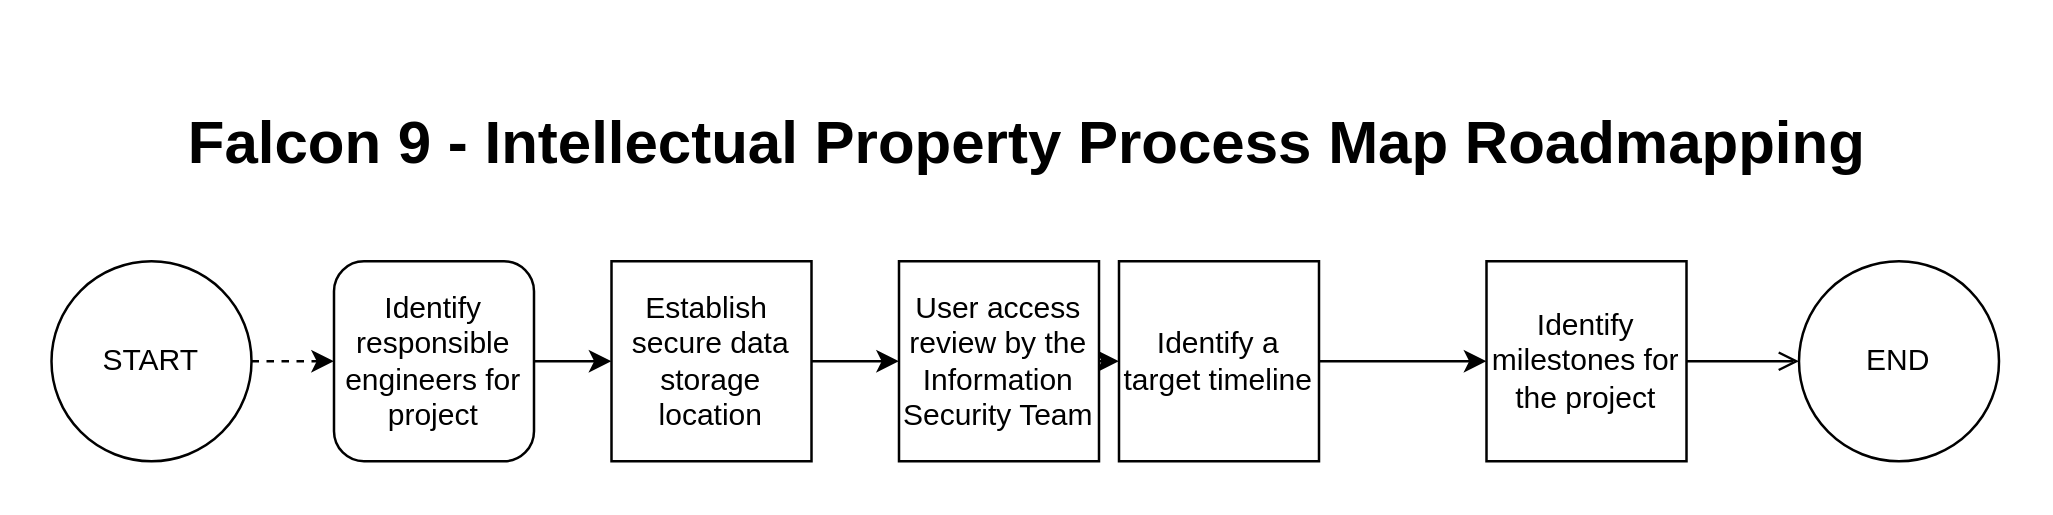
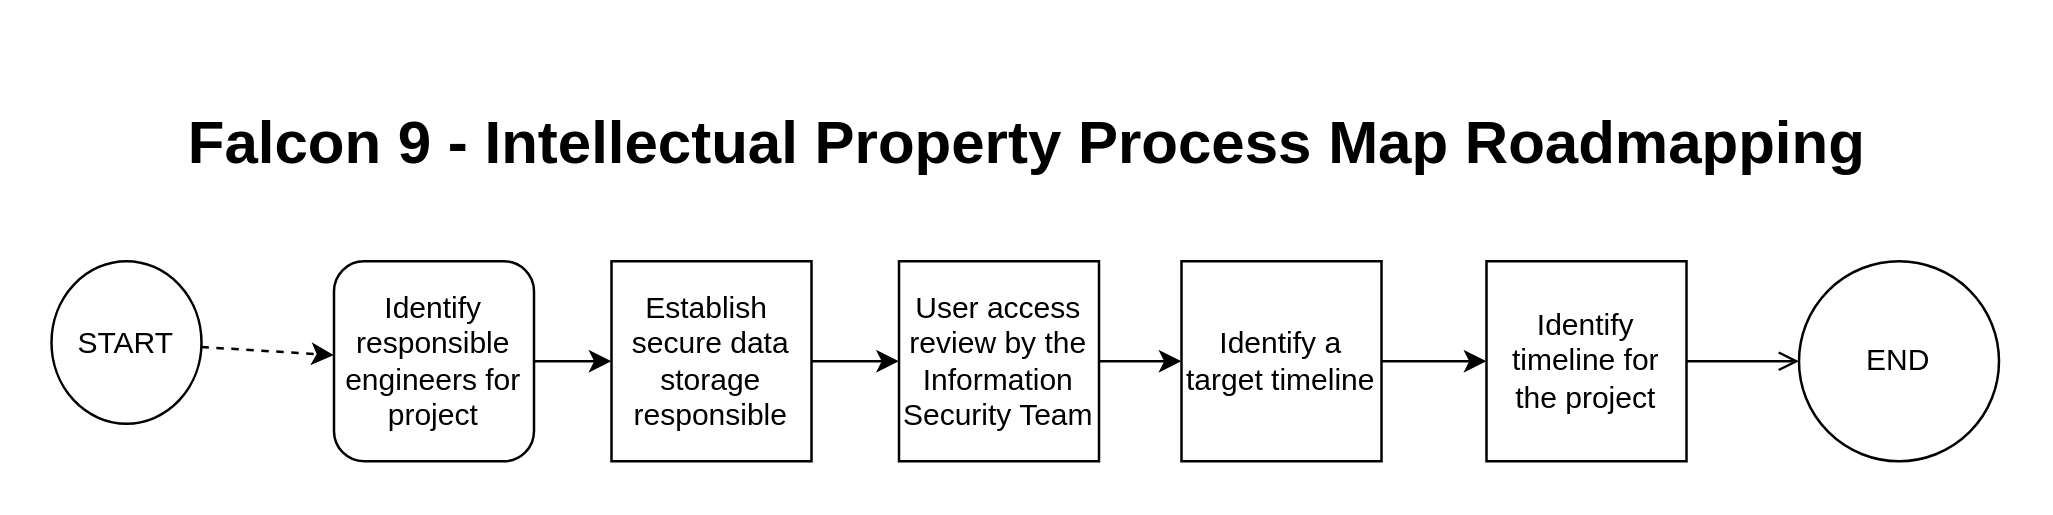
(151, 361) -> (126, 343)
(711, 361) -> (711, 361)
(1219, 361) -> (1281, 361)
(1586, 361) -> (1586, 361)
